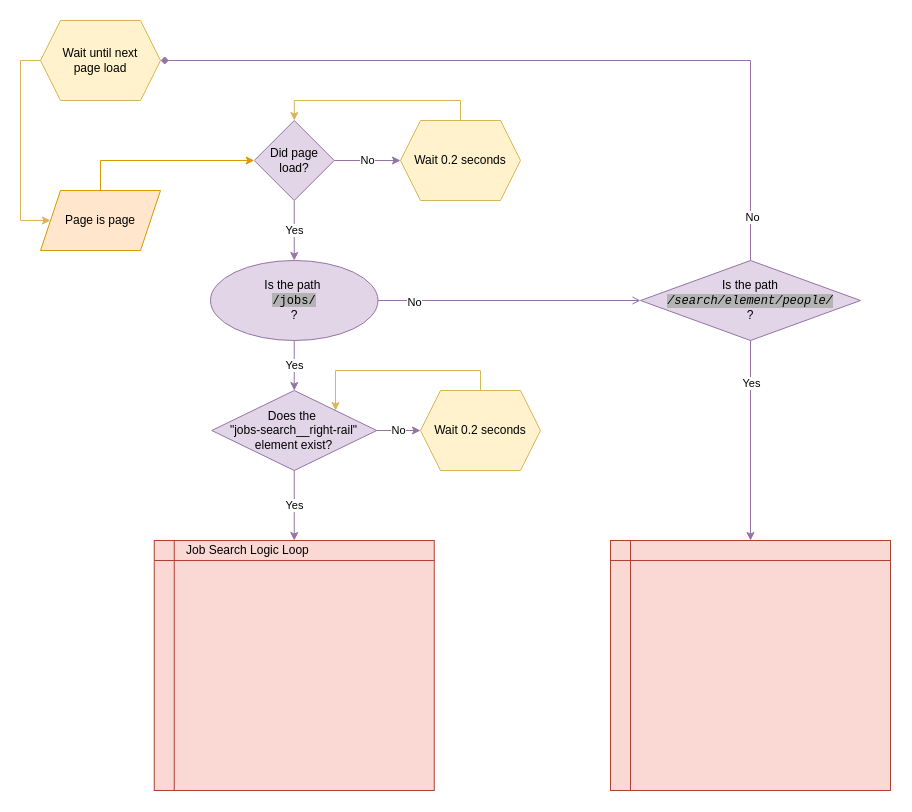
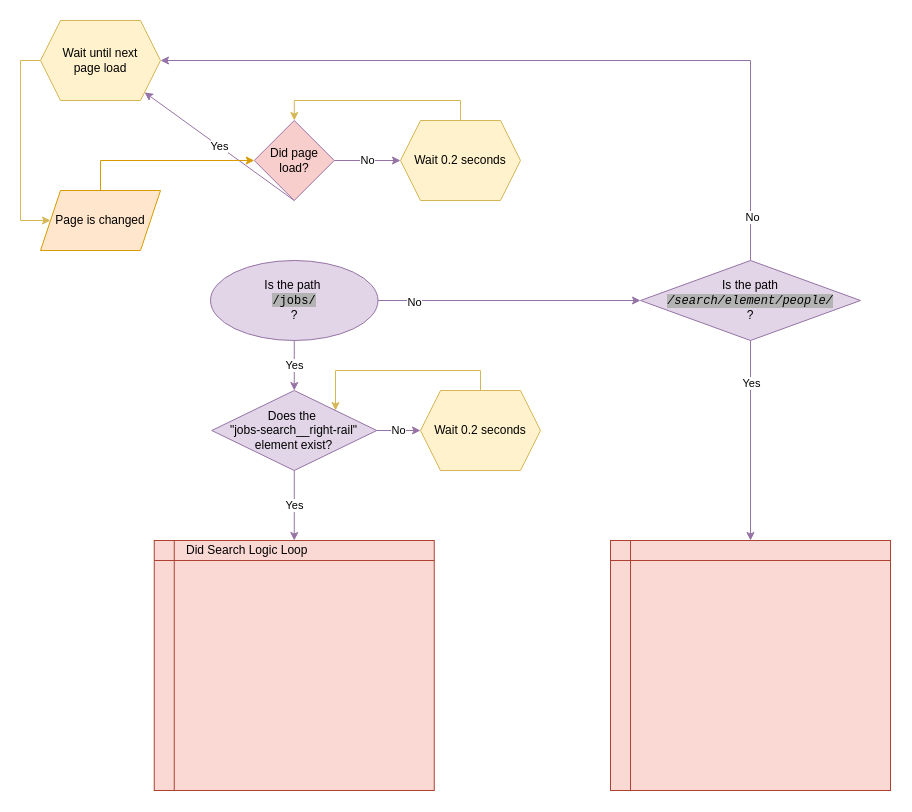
(169, 61) -> (168, 61)
(294, 161) -> (294, 161)
(101, 221) -> (101, 221)
(294, 230) -> (220, 147)
(634, 301) -> (632, 301)
(251, 551) -> (249, 551)
